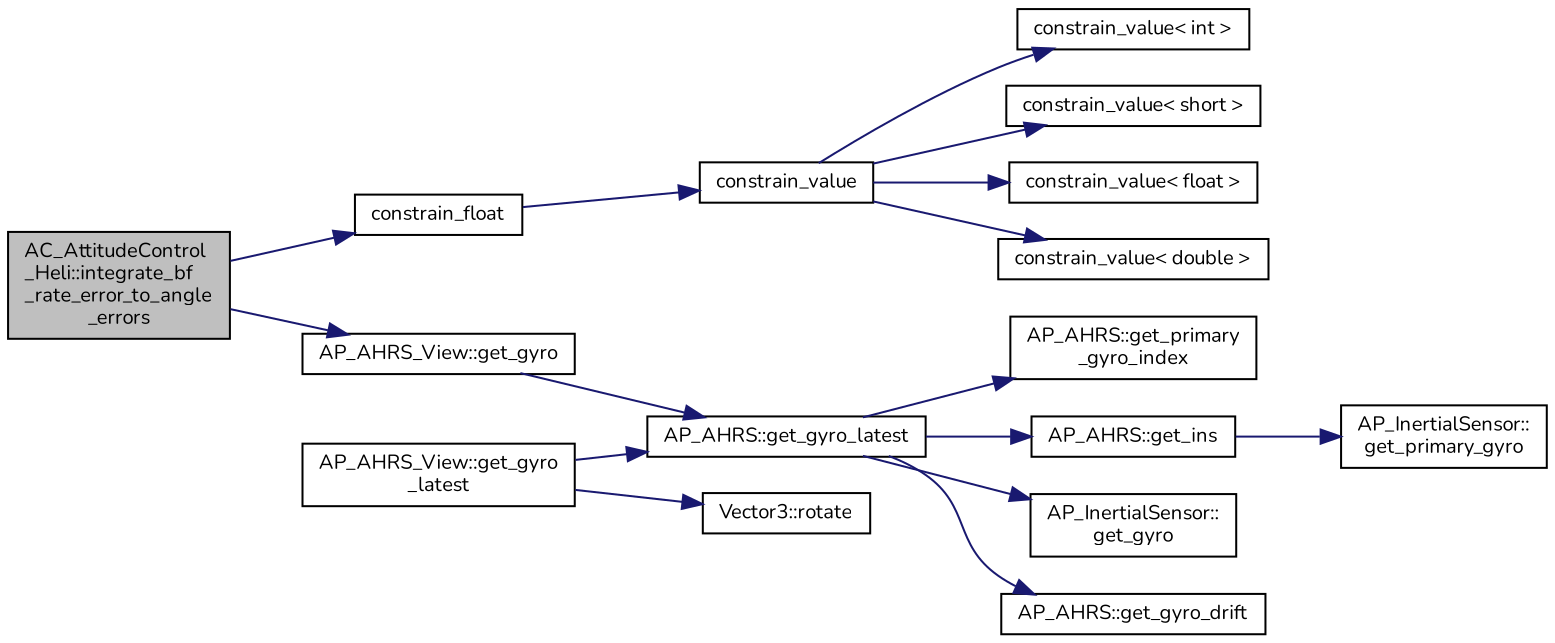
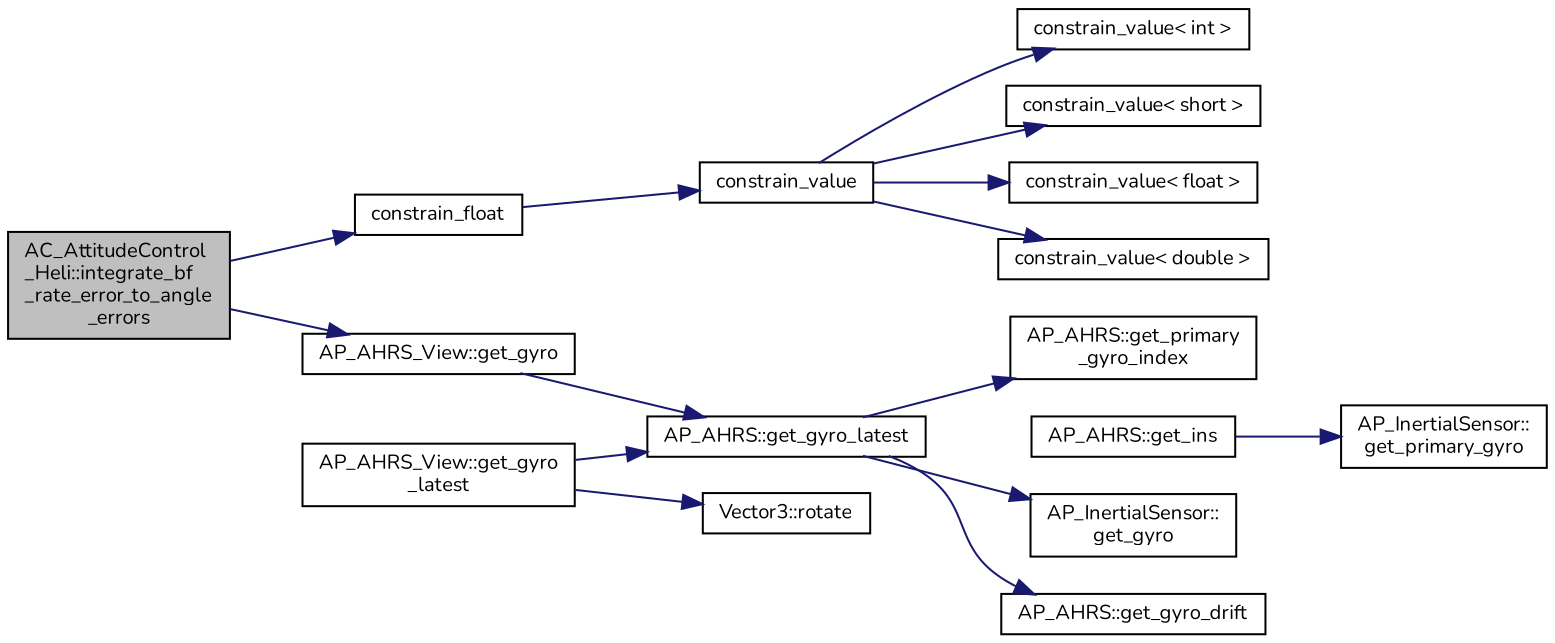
(968, 437) -> none
